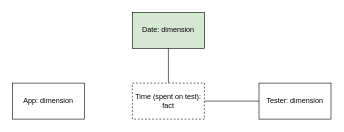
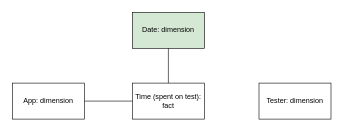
none -> (108, 101)
(168, 101) -> (168, 101)
(232, 101) -> none
